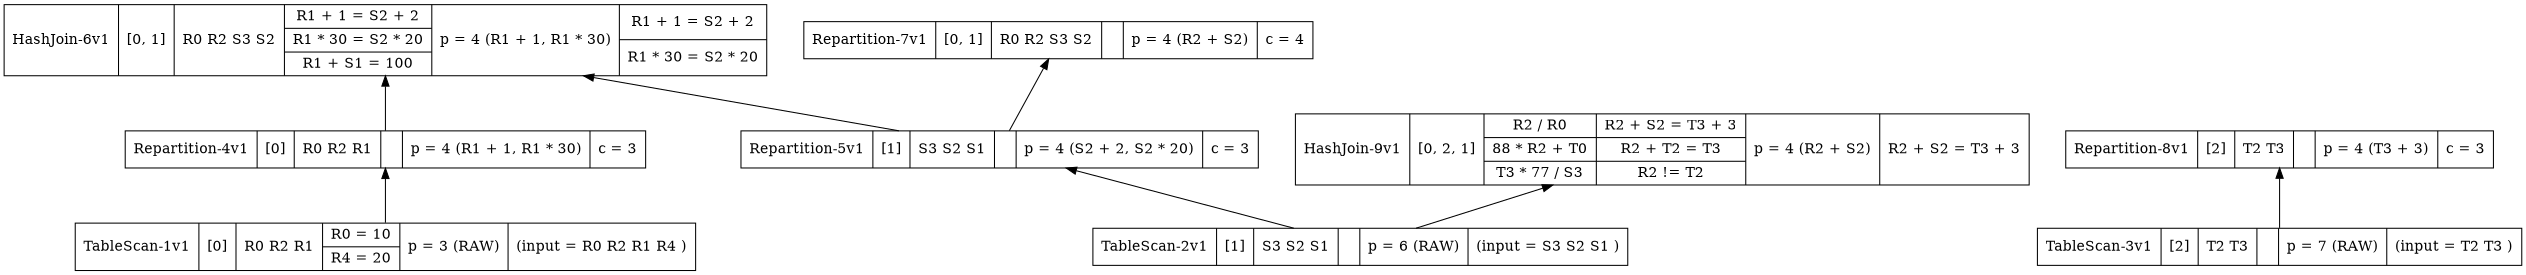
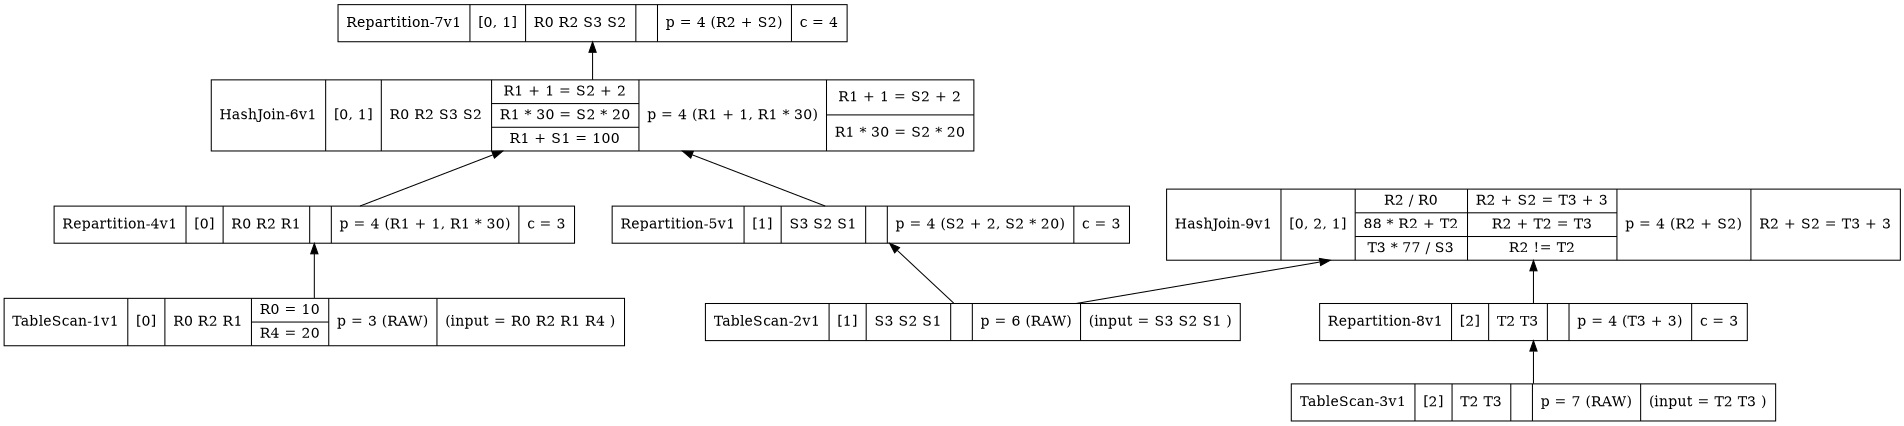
(1026, 99) -> (593, 66)
(1540, 149) -> (1411, 224)
none -> (1533, 287)
